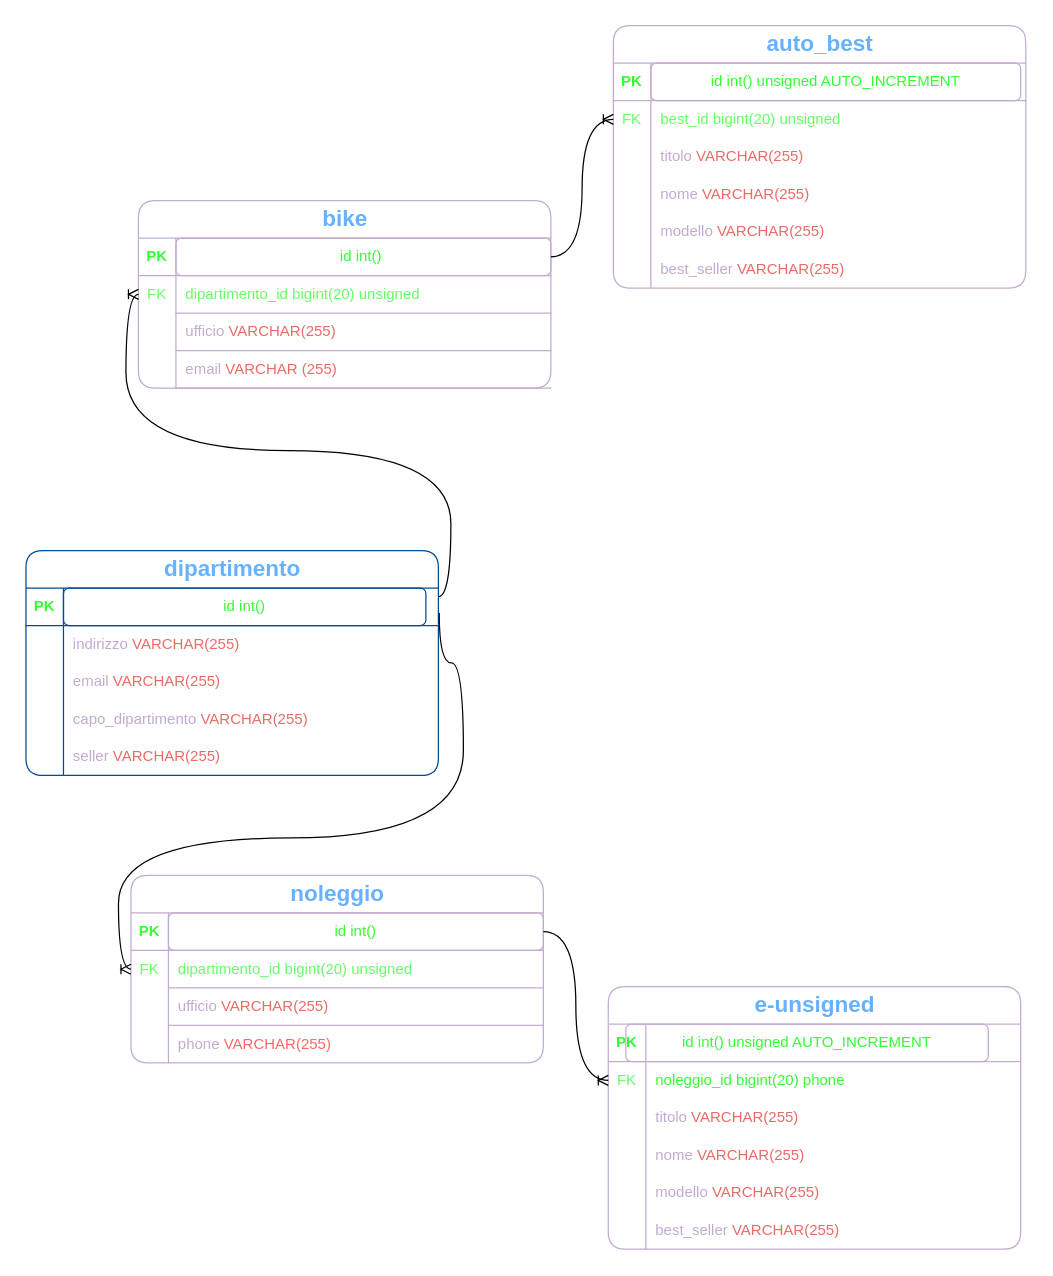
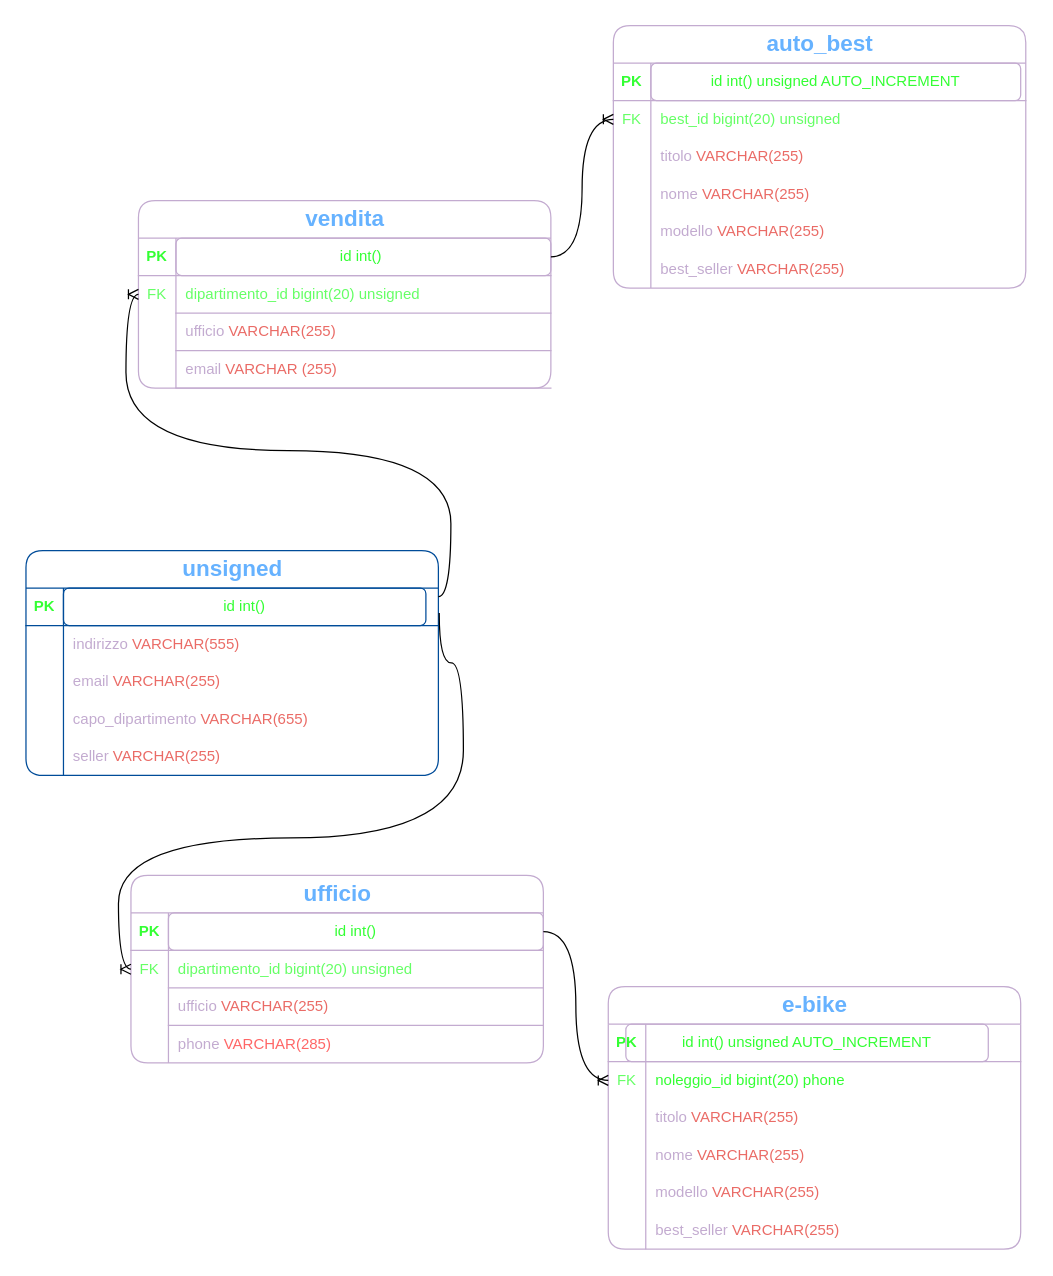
(345, 219) -> (345, 219)
(233, 569) -> (233, 569)
(158, 644) -> (158, 644)
(195, 719) -> (195, 719)
(338, 894) -> (338, 894)
(815, 1006) -> (815, 1006)
(252, 1044) -> (252, 1044)
